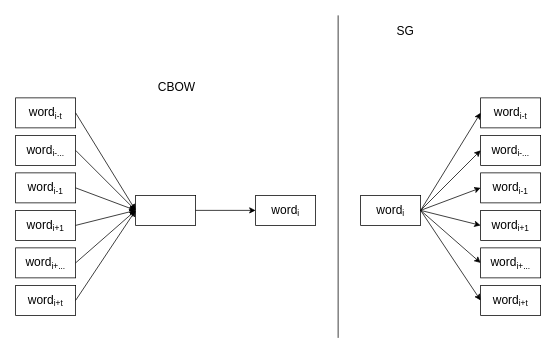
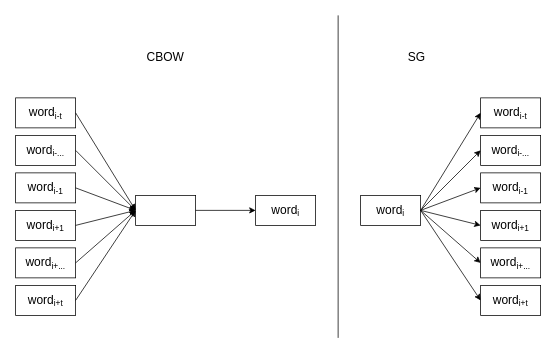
(405, 30) -> (417, 57)
(177, 87) -> (165, 57)
